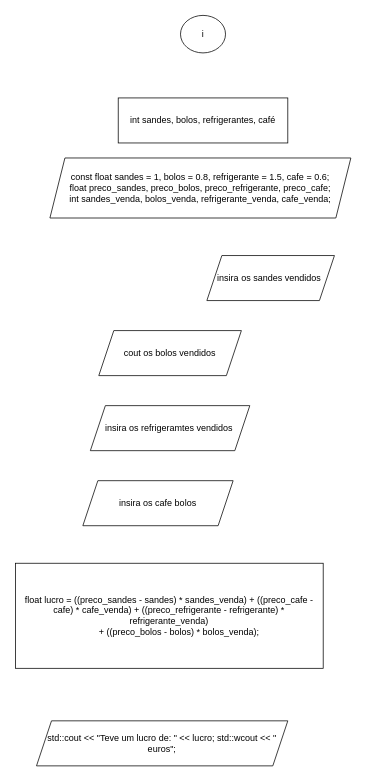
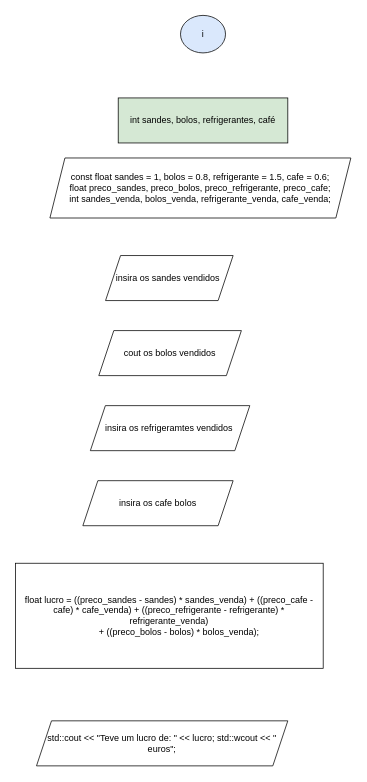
(203, 34) -> (203, 34)
(203, 120) -> (203, 120)
(270, 278) -> (169, 278)
